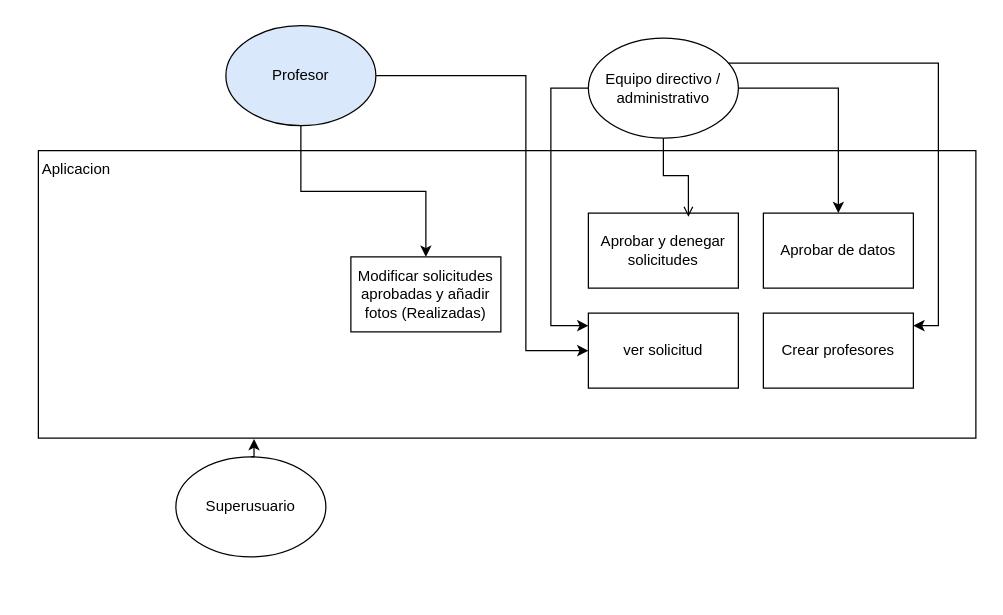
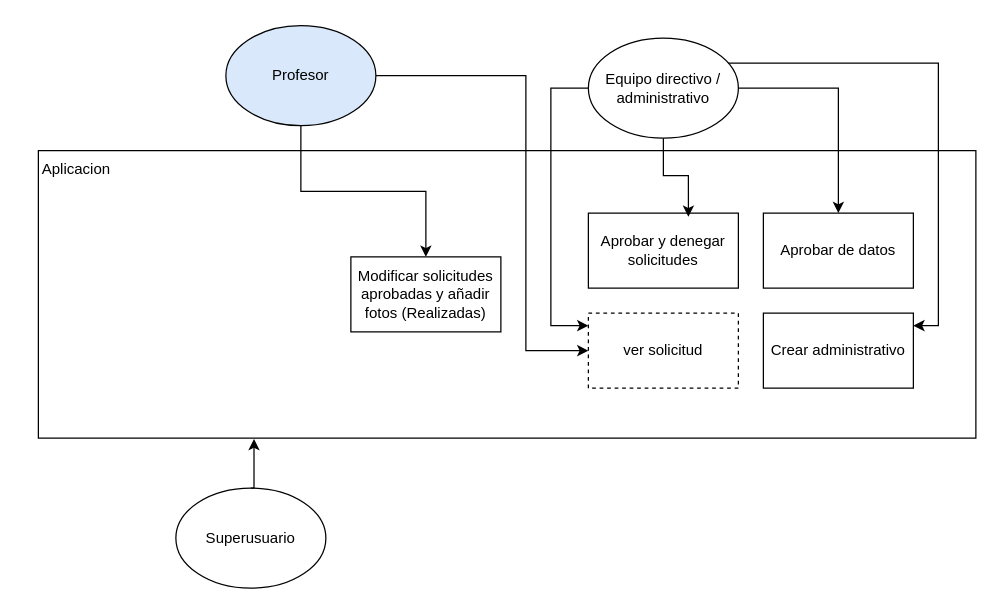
(688, 209) -> (688, 207)
(663, 351) -> (663, 351)
(838, 351) -> (838, 351)
(251, 507) -> (251, 538)
